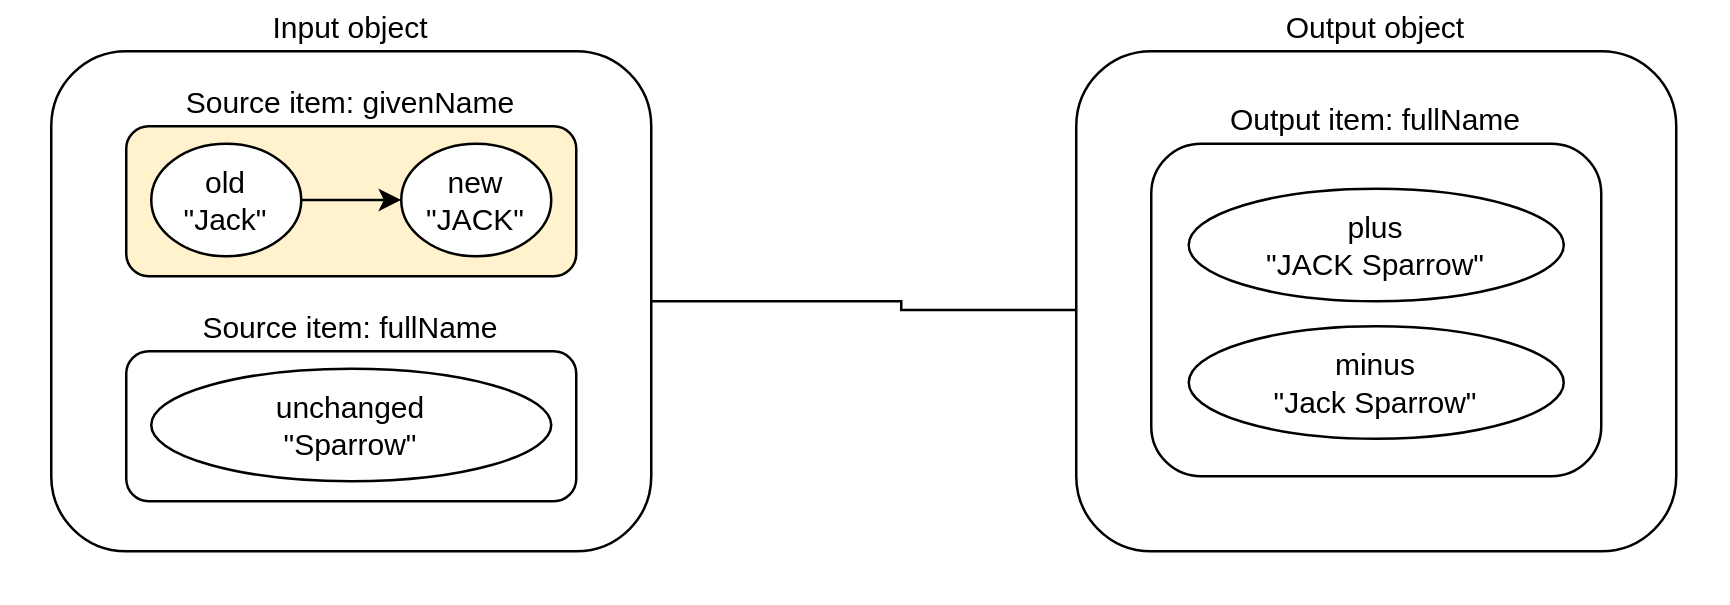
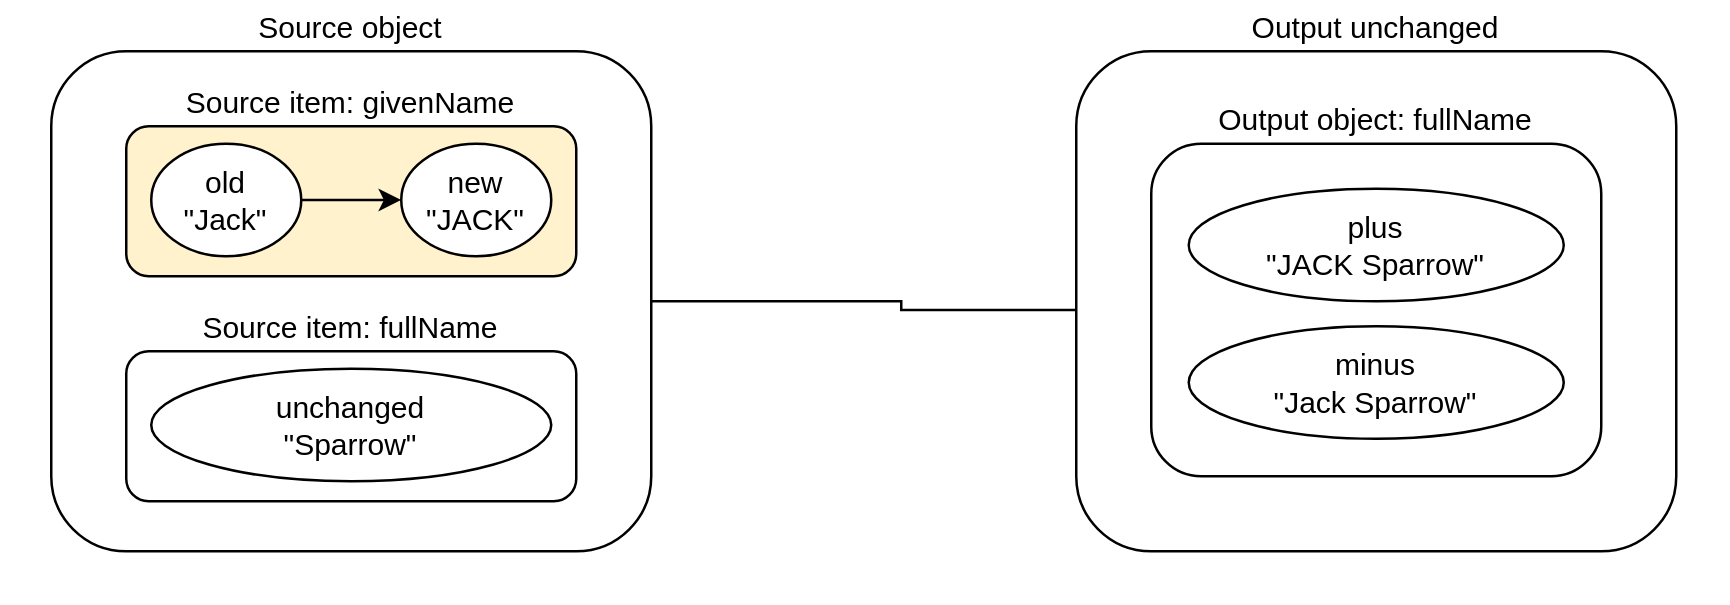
(351, 26) -> (351, 26)
(1376, 26) -> (1376, 26)
(1376, 118) -> (1376, 118)
